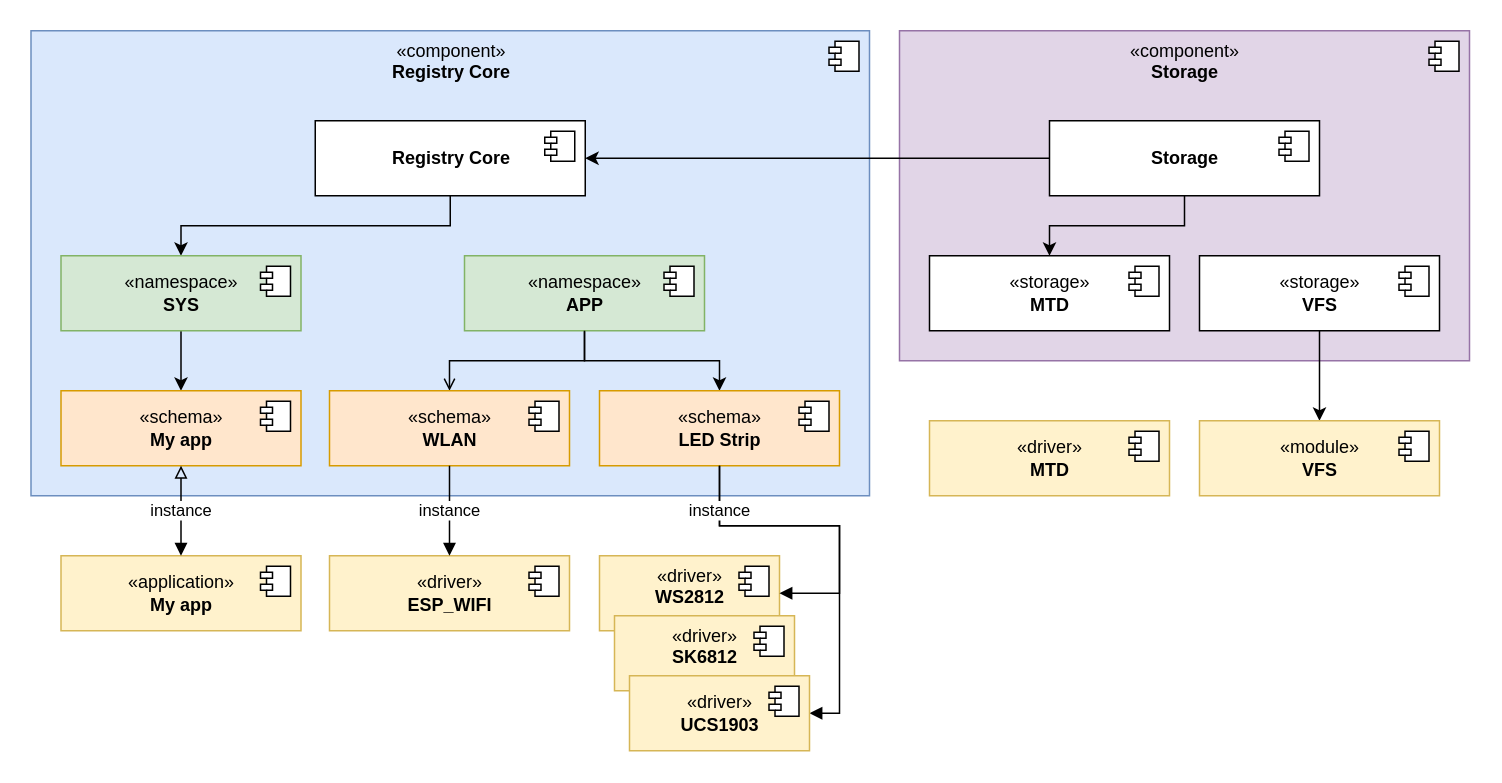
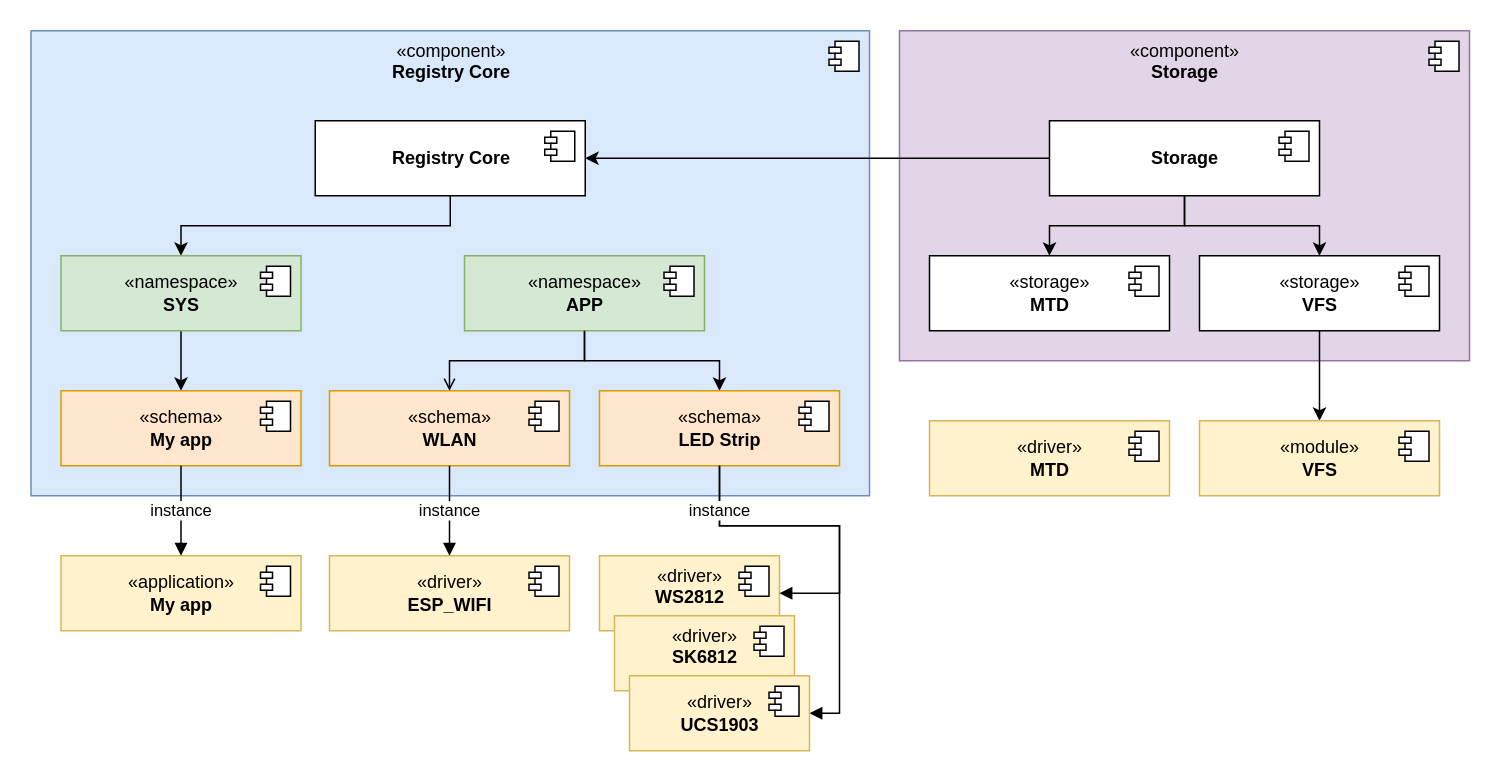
none -> (1262, 226)
(181, 479) -> (181, 474)
